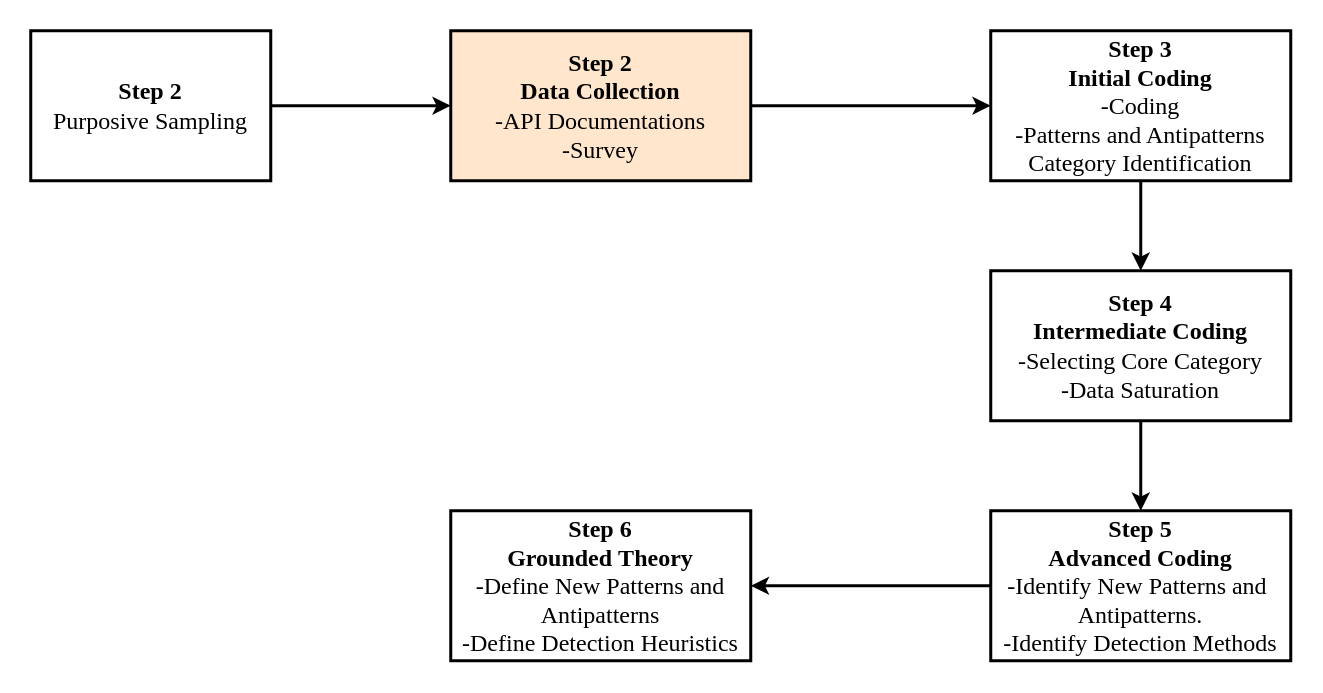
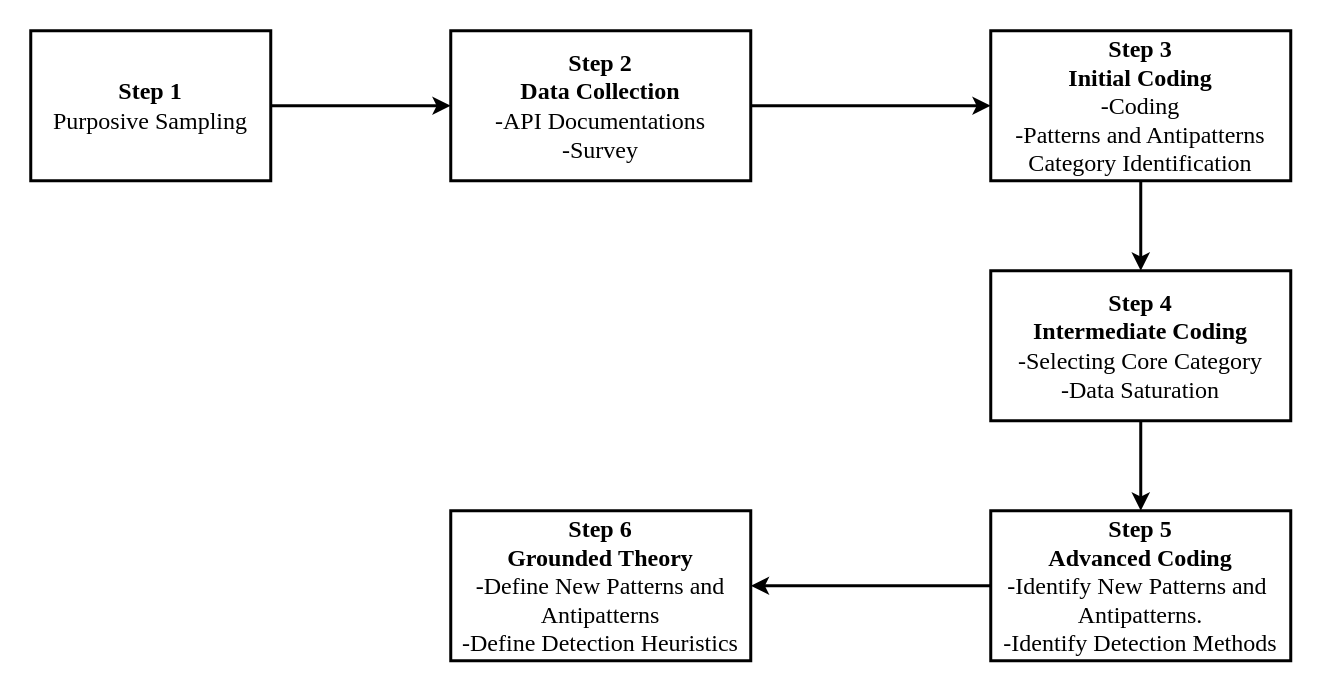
(151, 106) -> (151, 106)
(601, 106) -> (601, 106)
